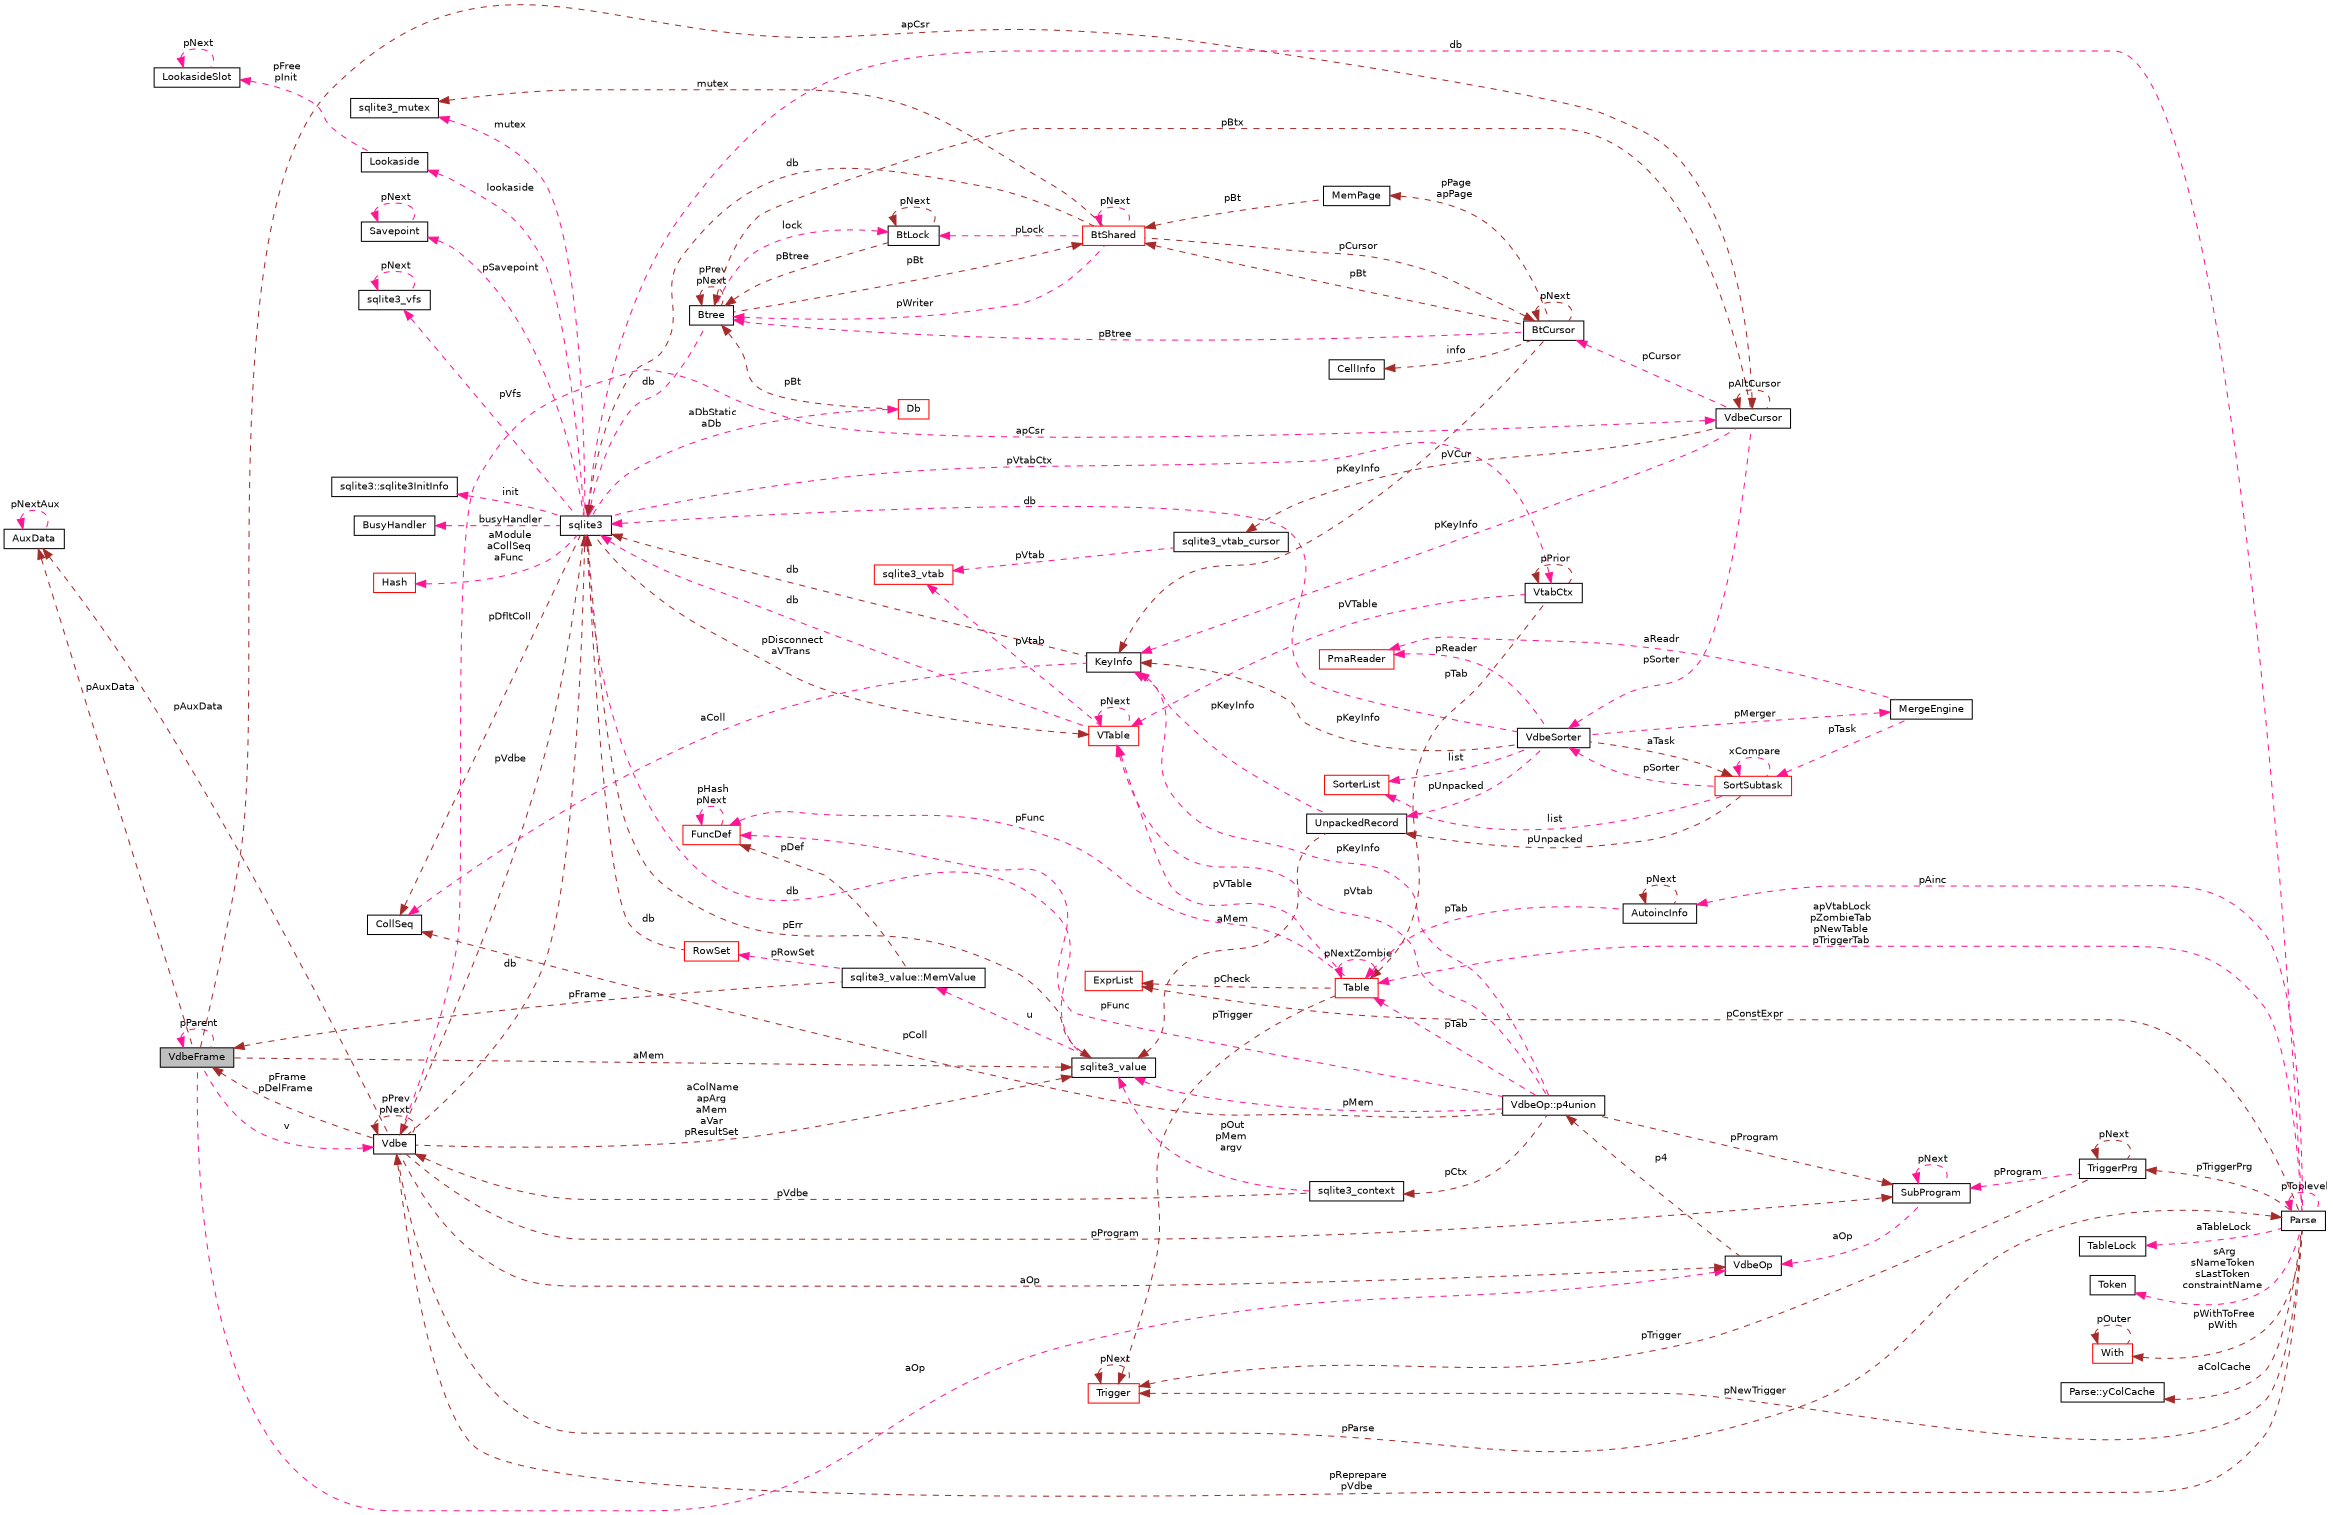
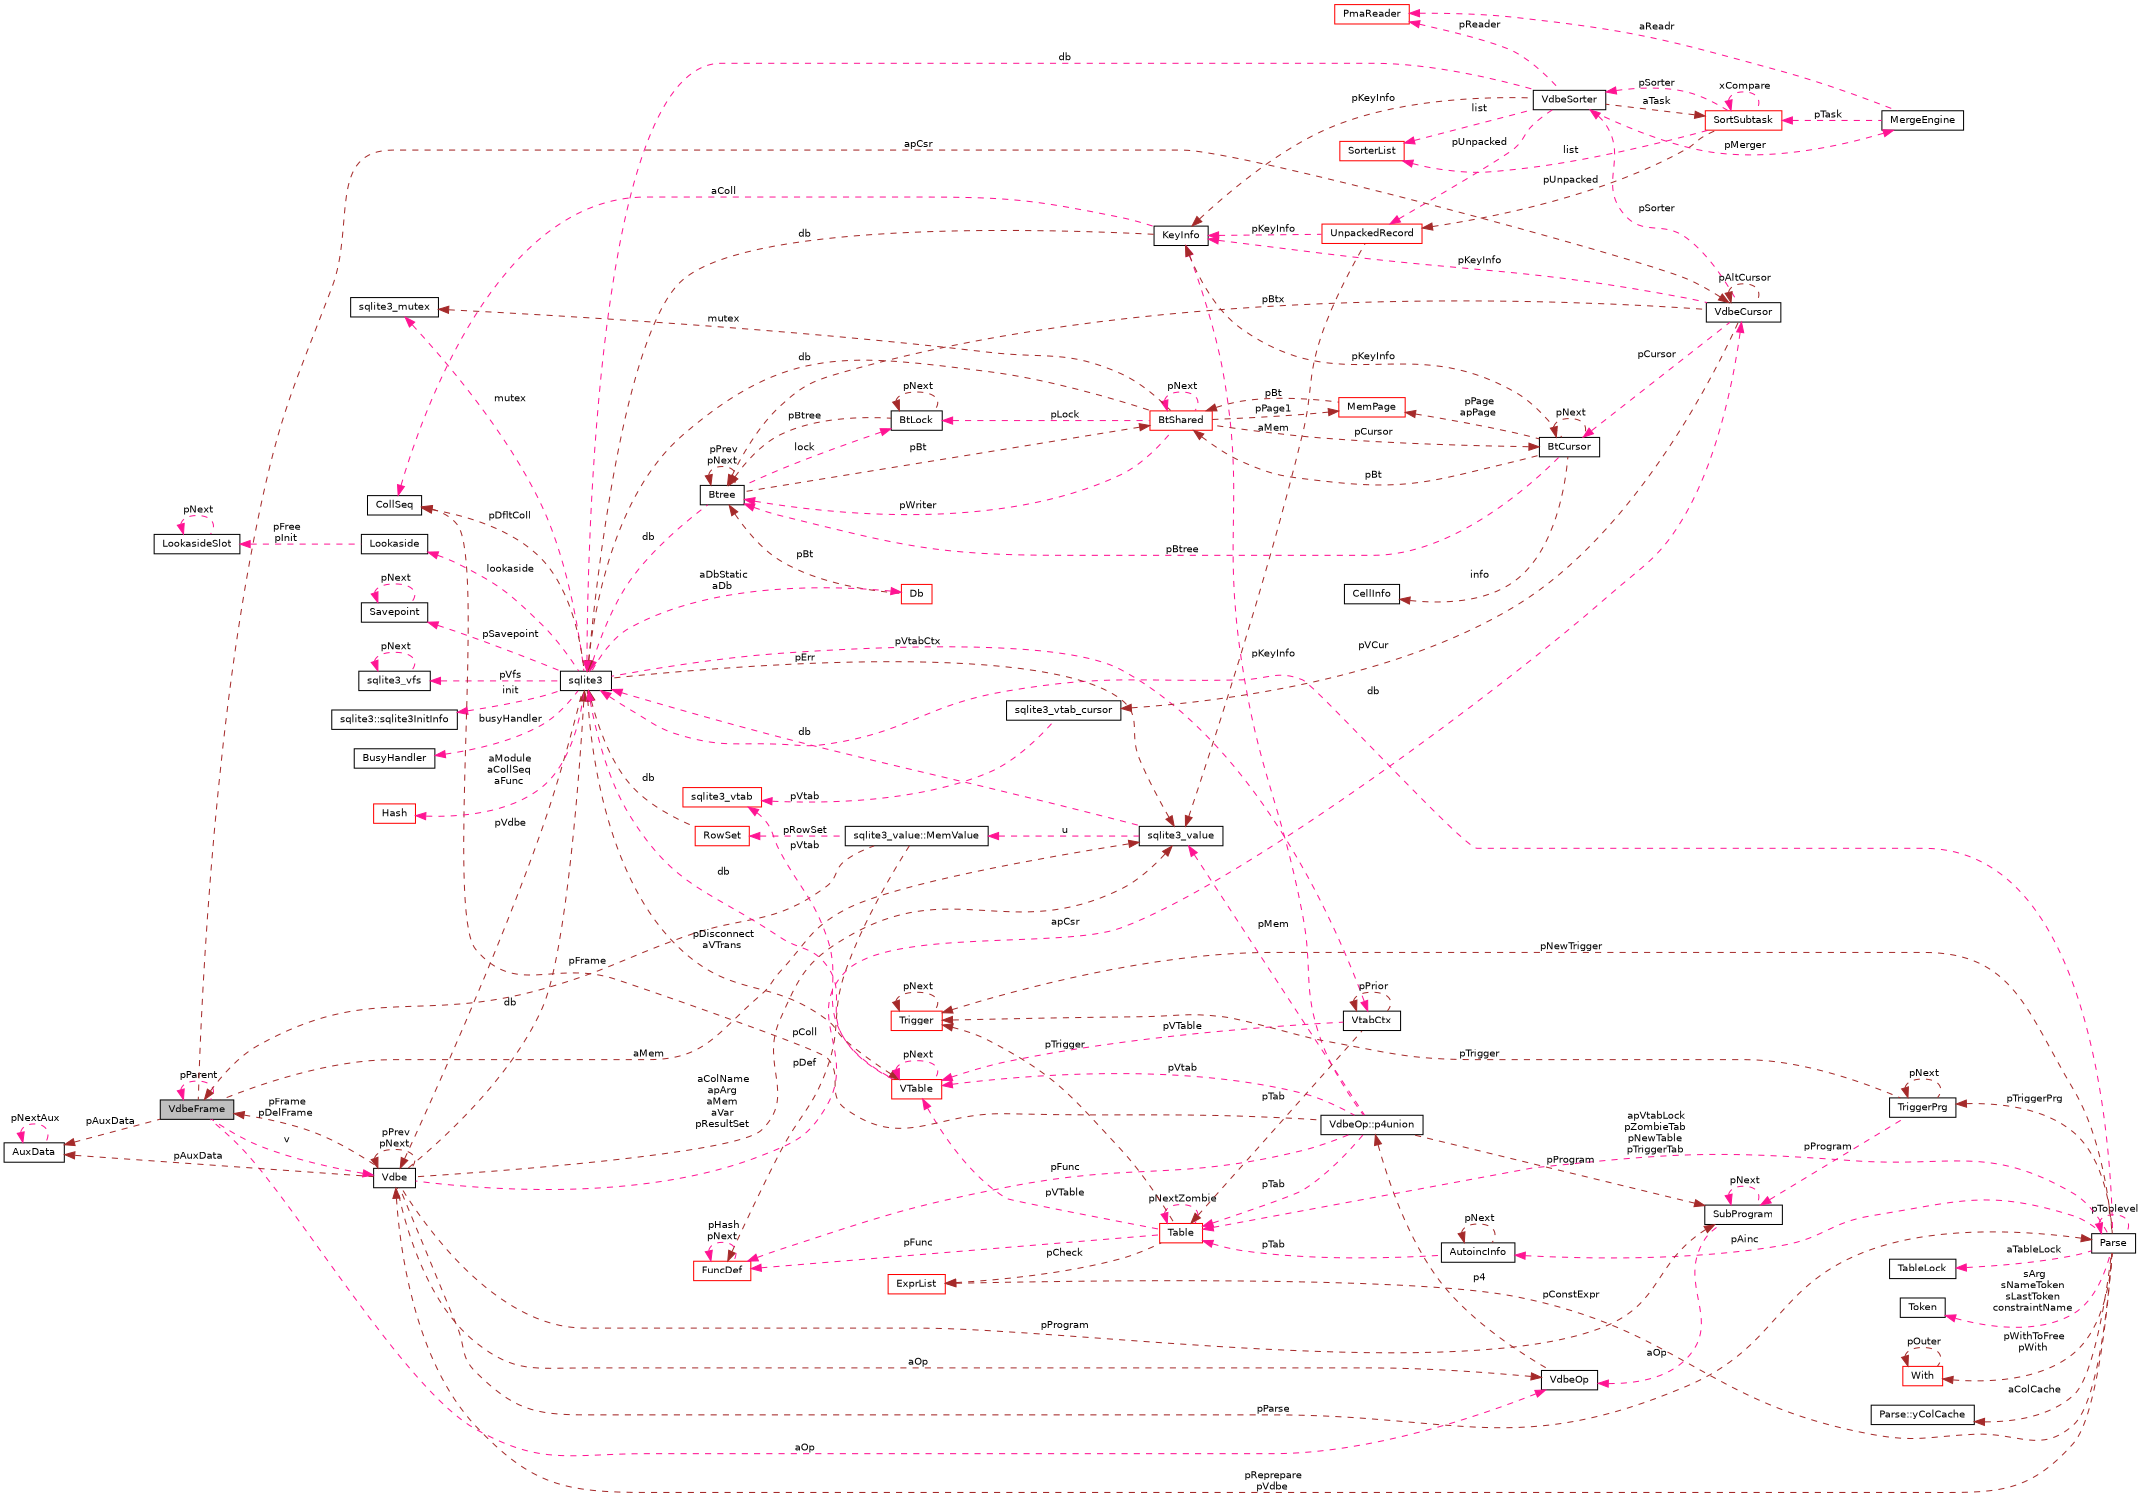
(1357, 196) -> (1372, 407)
none -> (1270, 417)
(1357, 824) -> (1372, 234)
(1357, 1191) -> none
